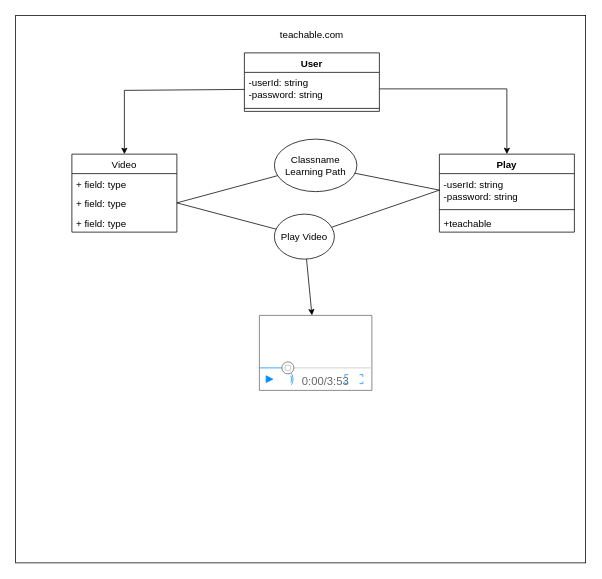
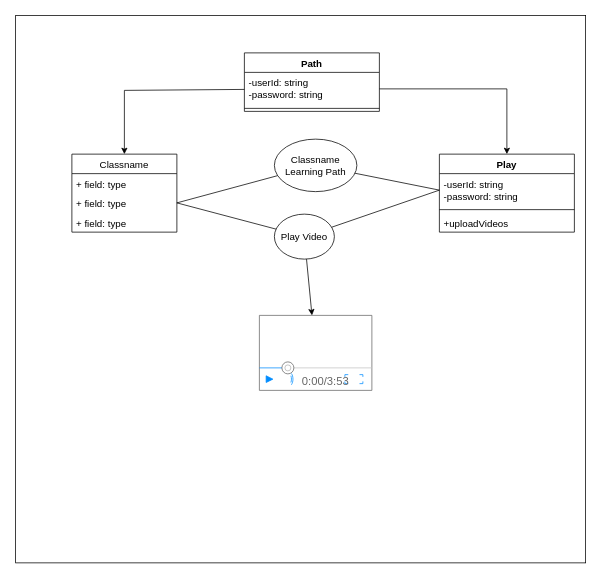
(312, 34) -> none
(311, 64) -> (311, 64)
(124, 164) -> (124, 164)
(469, 223) -> (476, 223)
